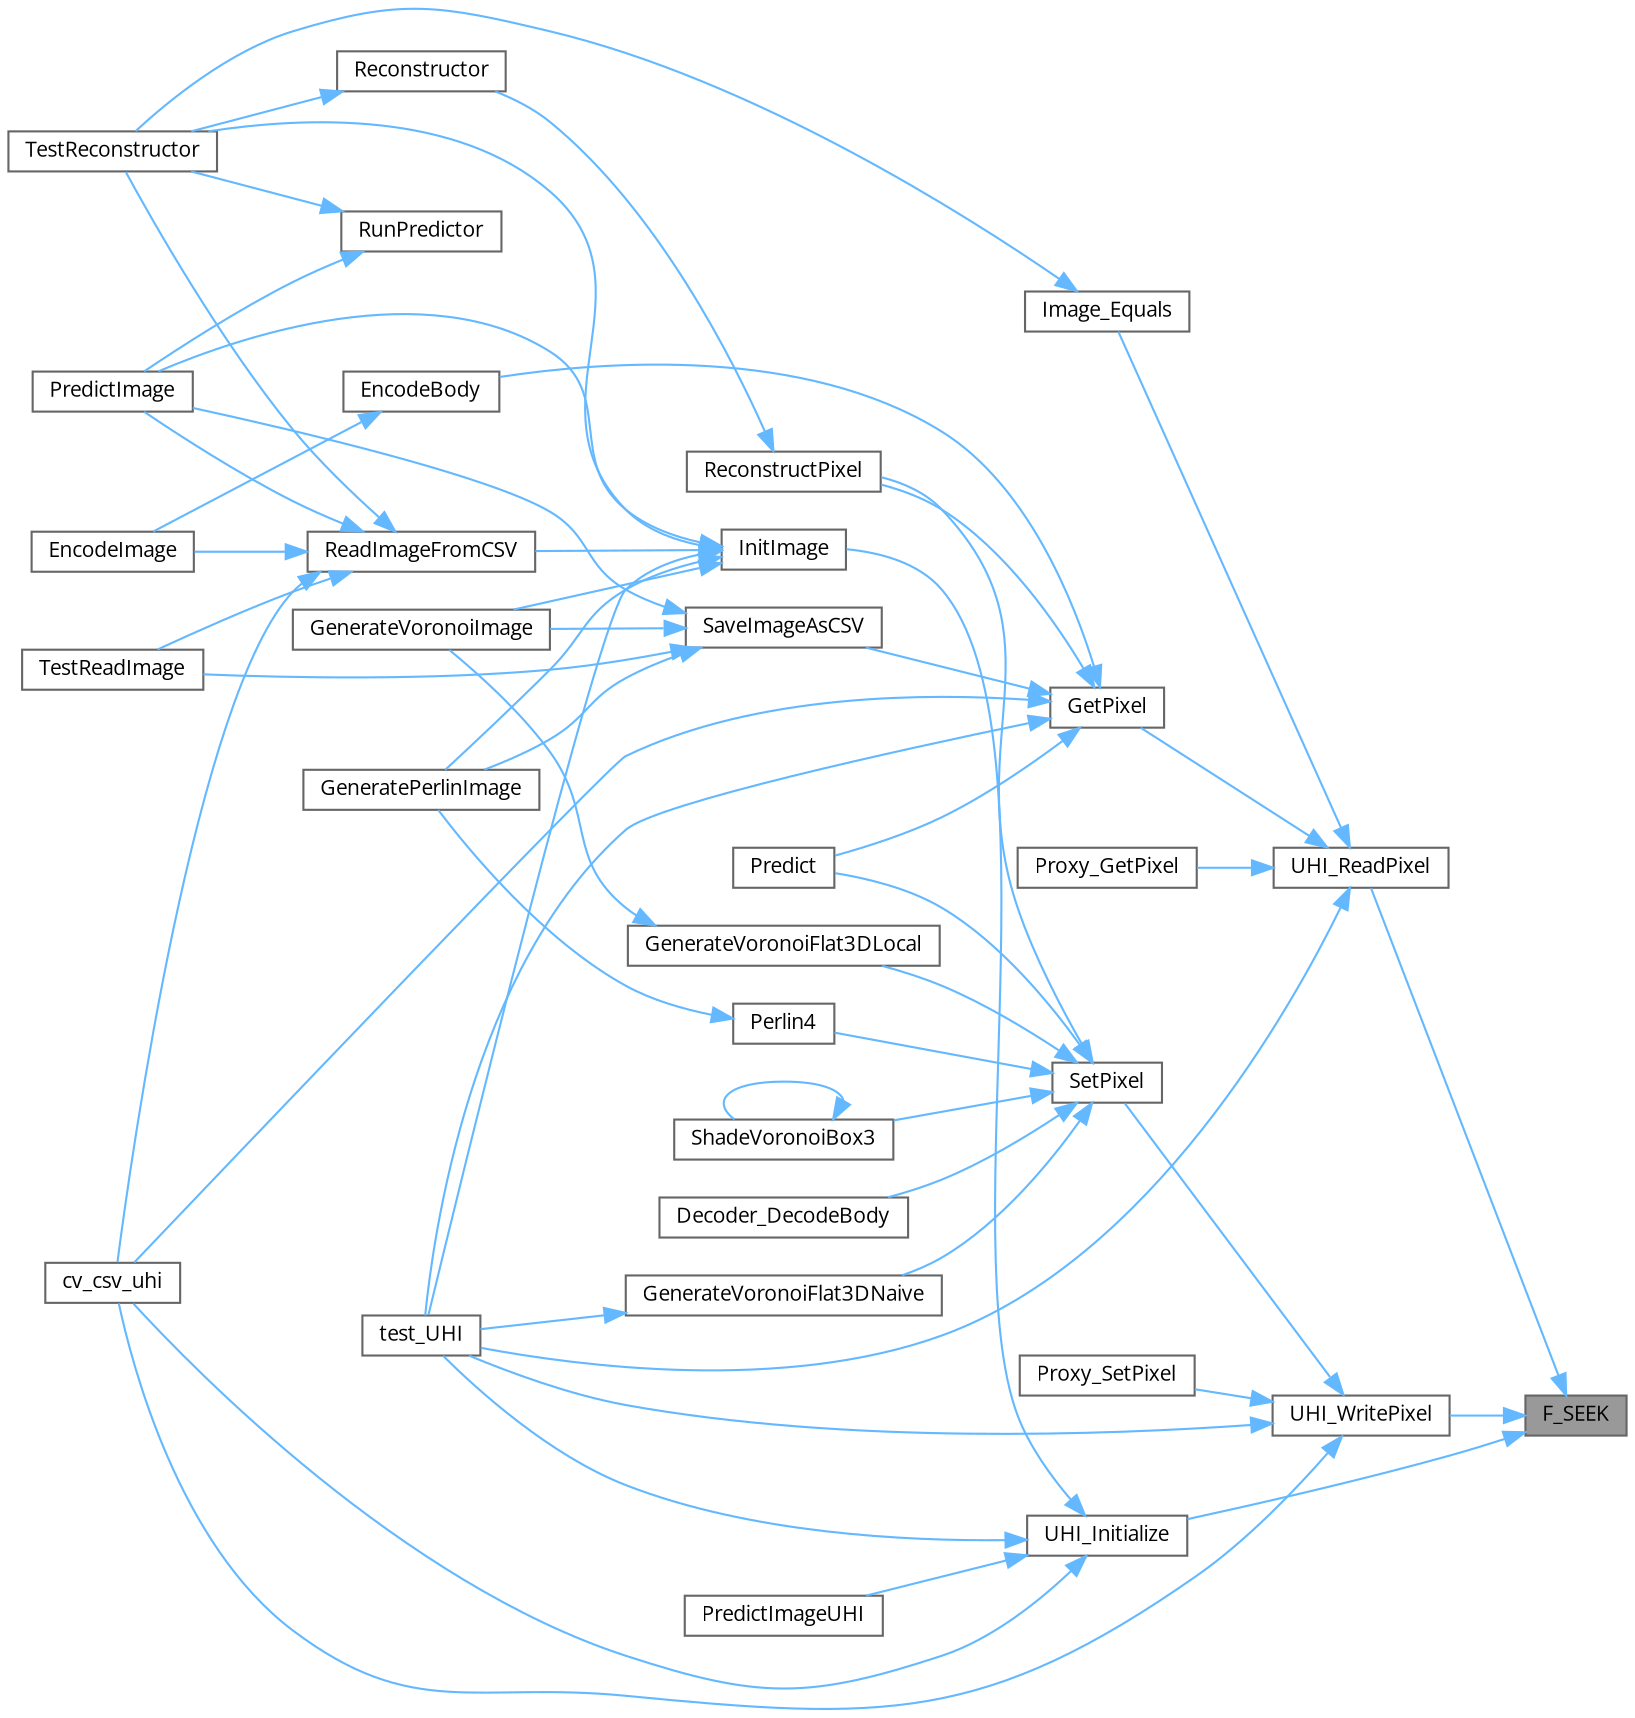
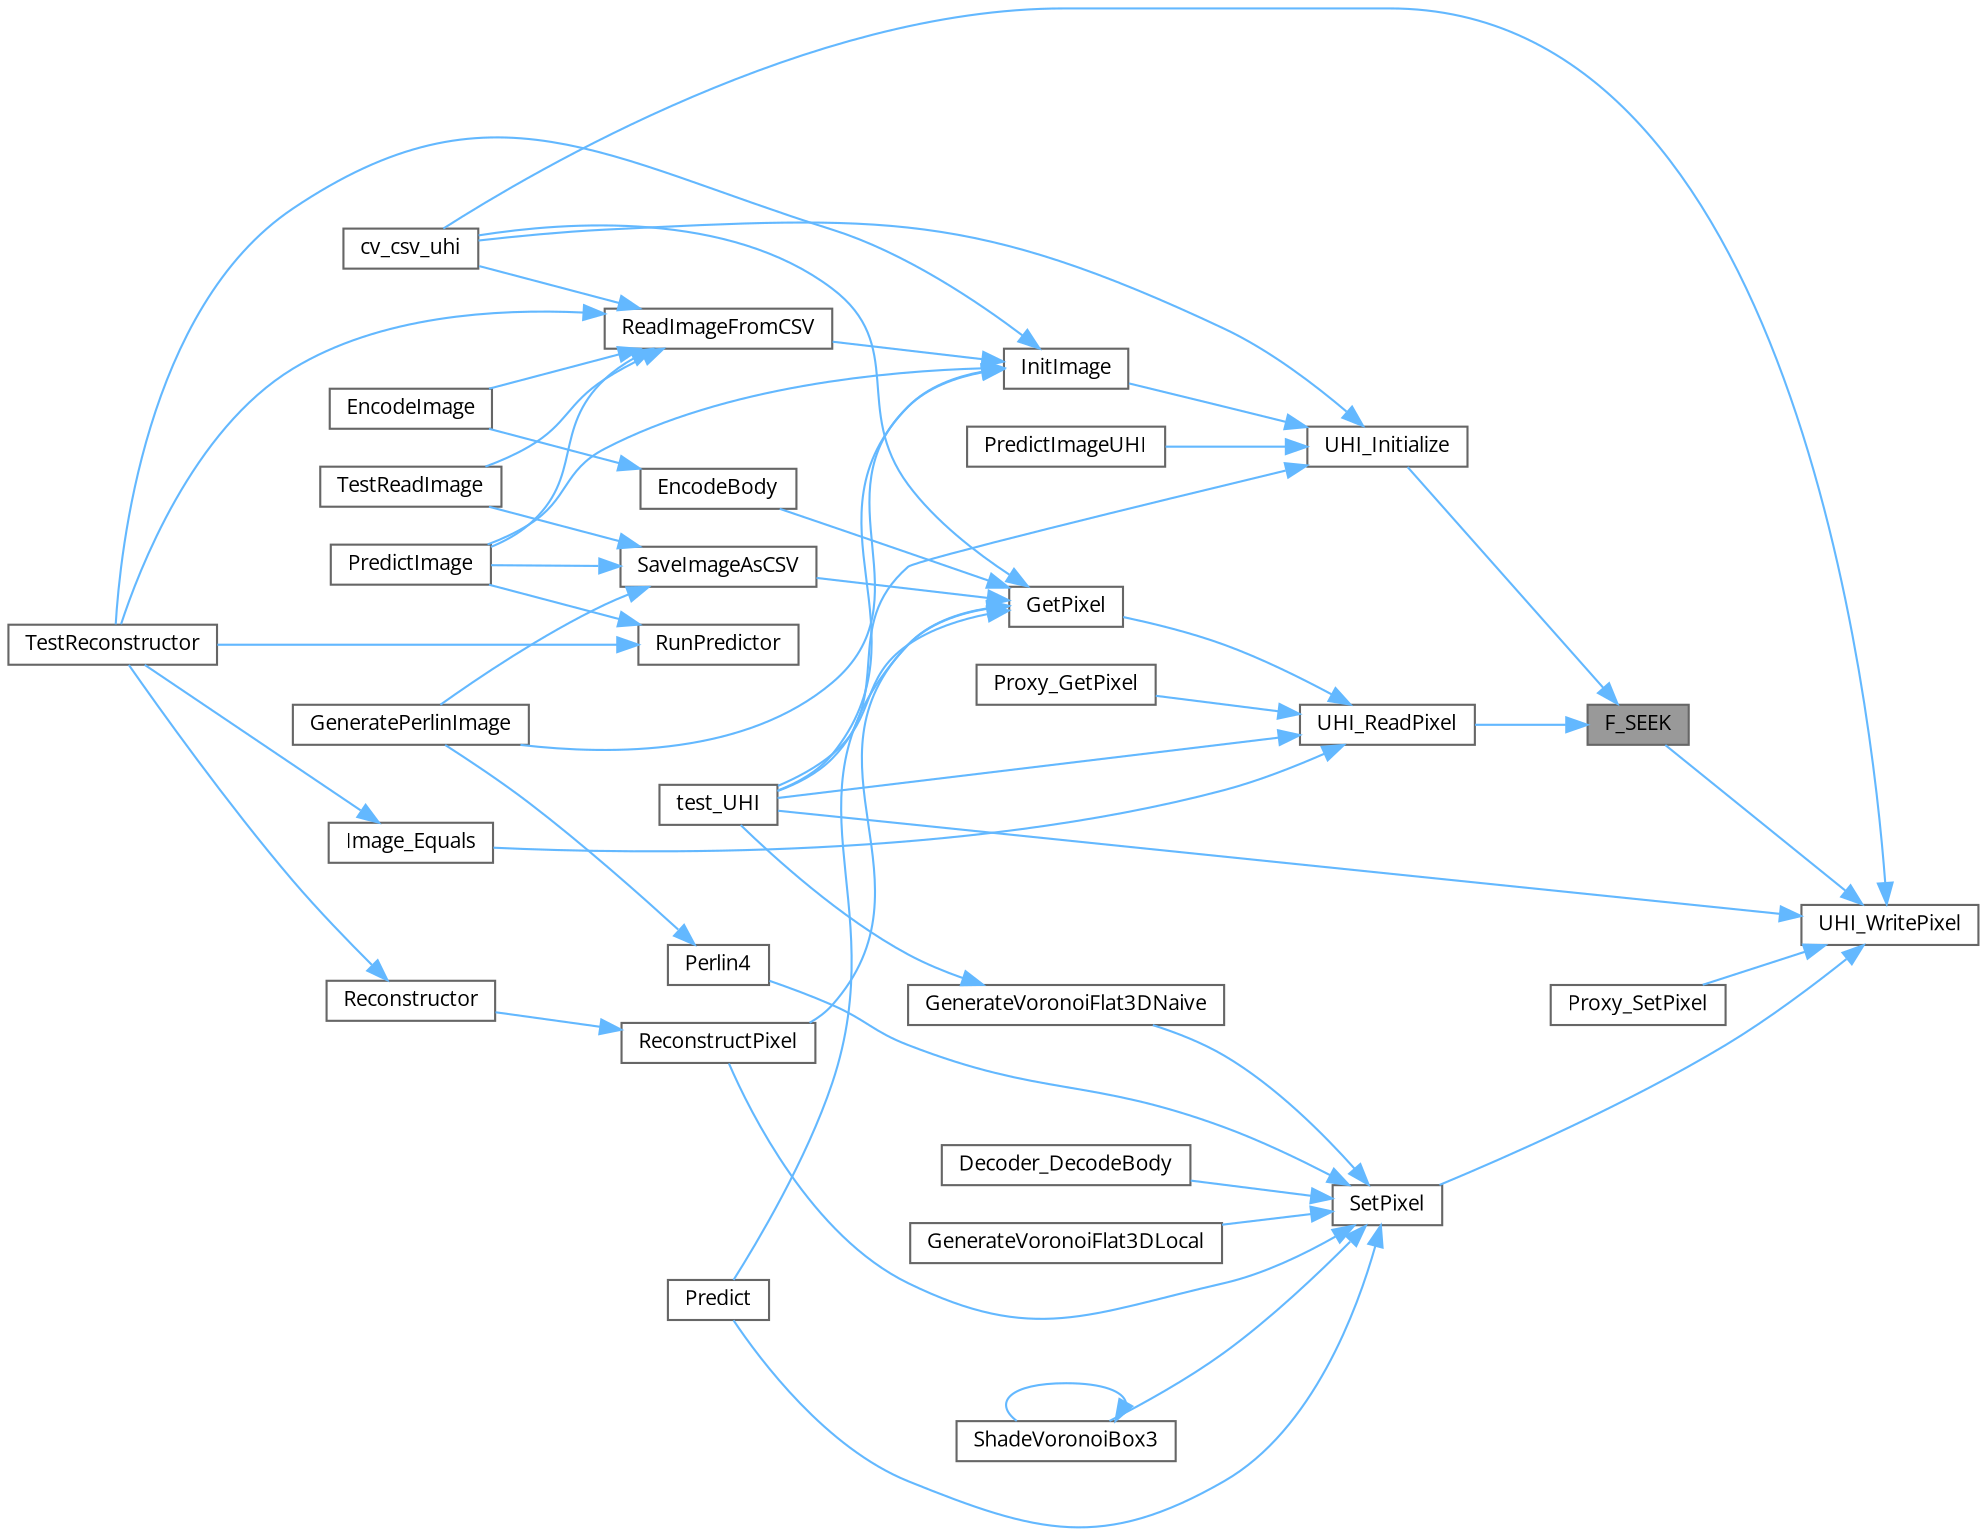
(421, 630) -> none
(1477, 1416) -> (1755, 818)
